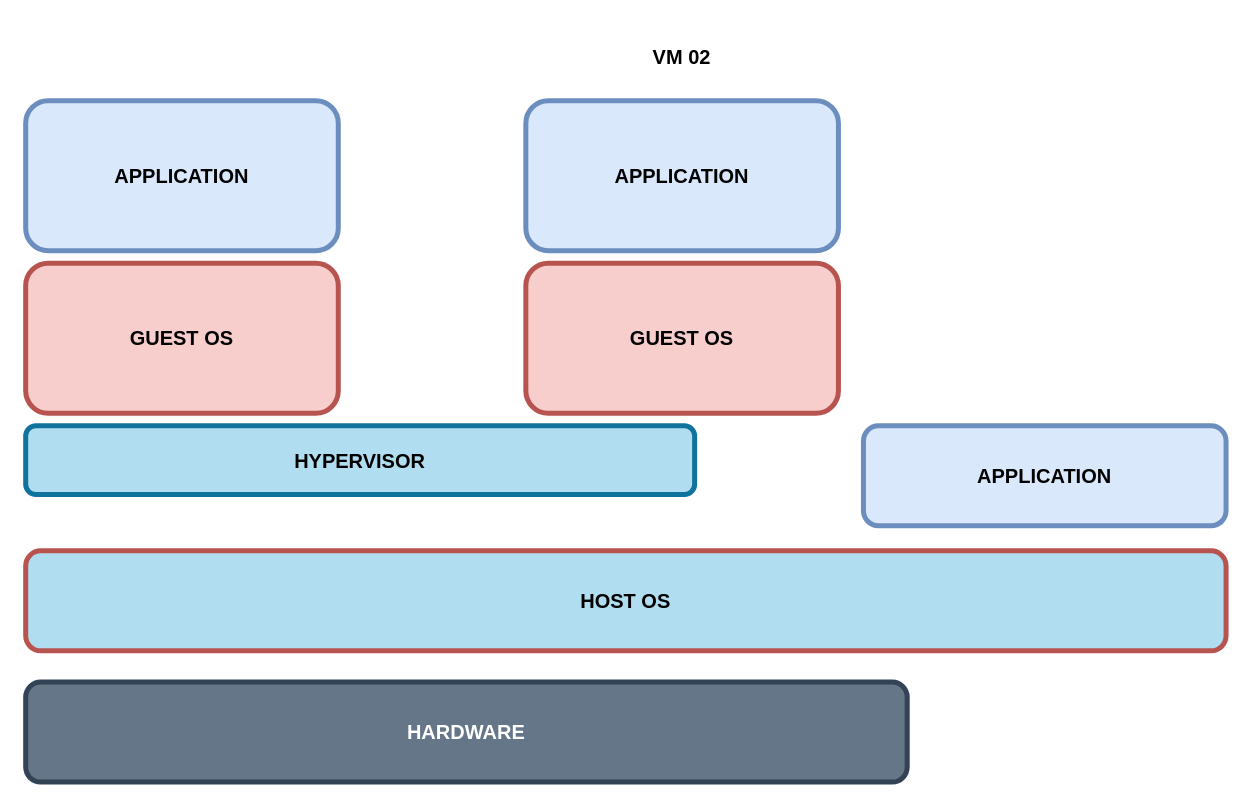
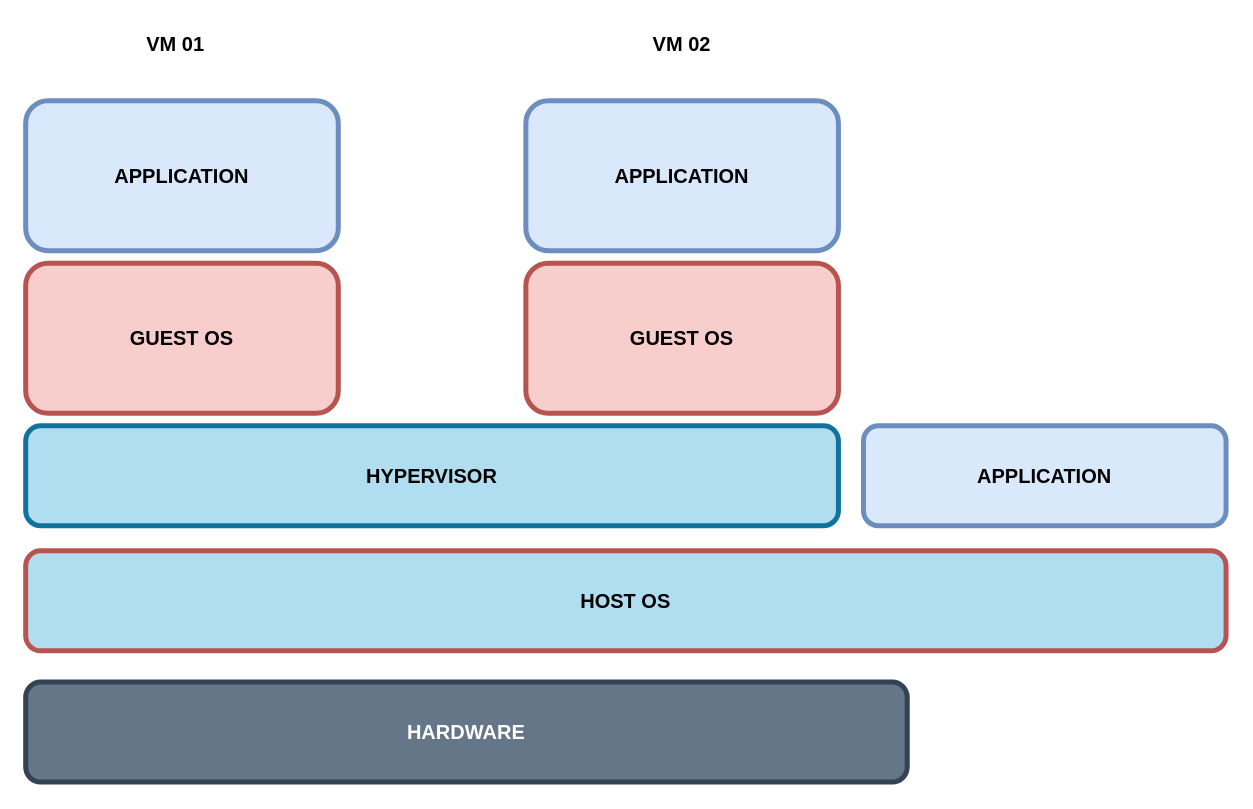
none -> (176, 44)
(682, 57) -> (682, 44)
(360, 460) -> (432, 476)
